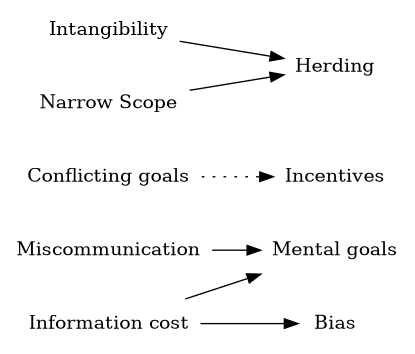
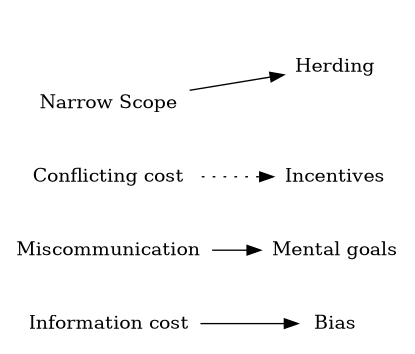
(109, 30) -> none
(109, 177) -> (109, 177)
(216, 289) -> none
